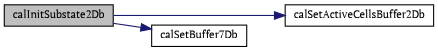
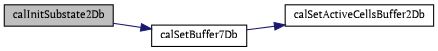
(194, 15) -> (261, 28)
